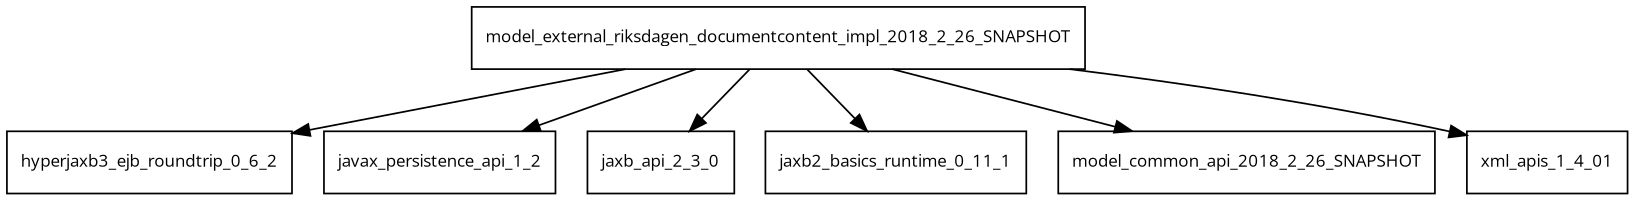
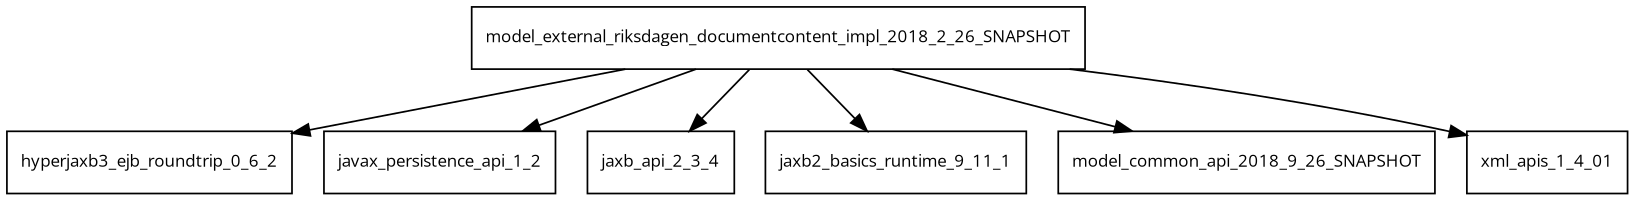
(661, 162) -> (661, 162)
(896, 162) -> (896, 162)
(1247, 162) -> (1247, 162)
